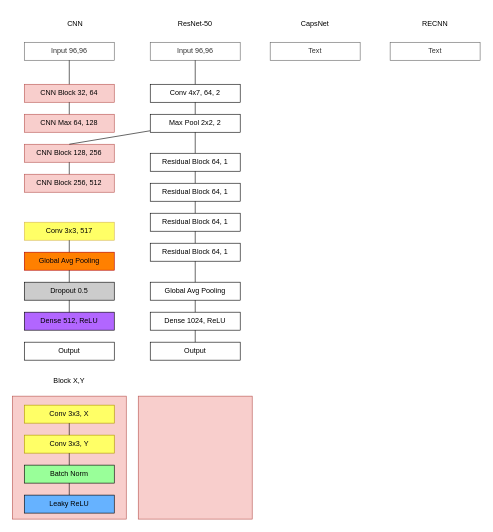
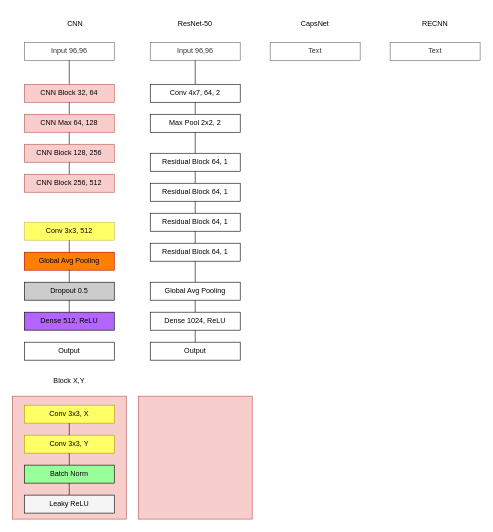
(110, 138) -> (69, 138)
(69, 231) -> (69, 231)
(69, 504) -> (69, 504)
